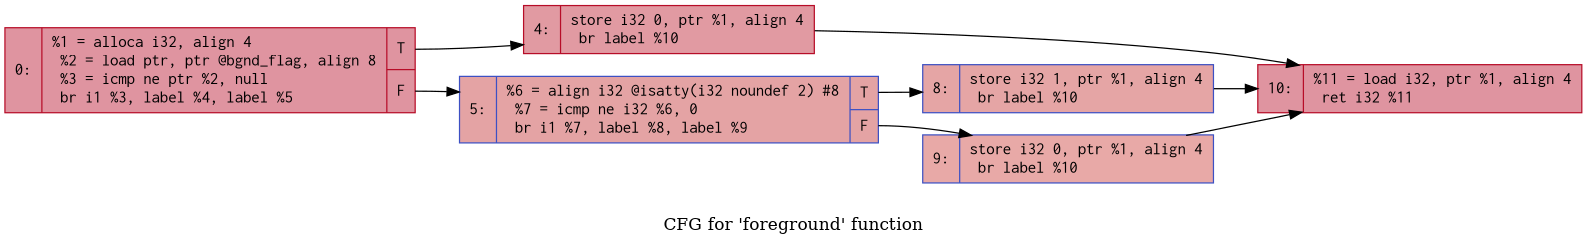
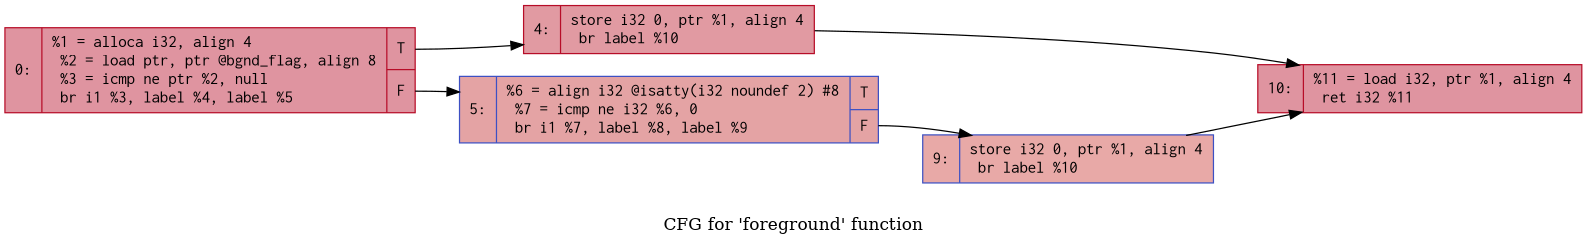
(1068, 89) -> none
